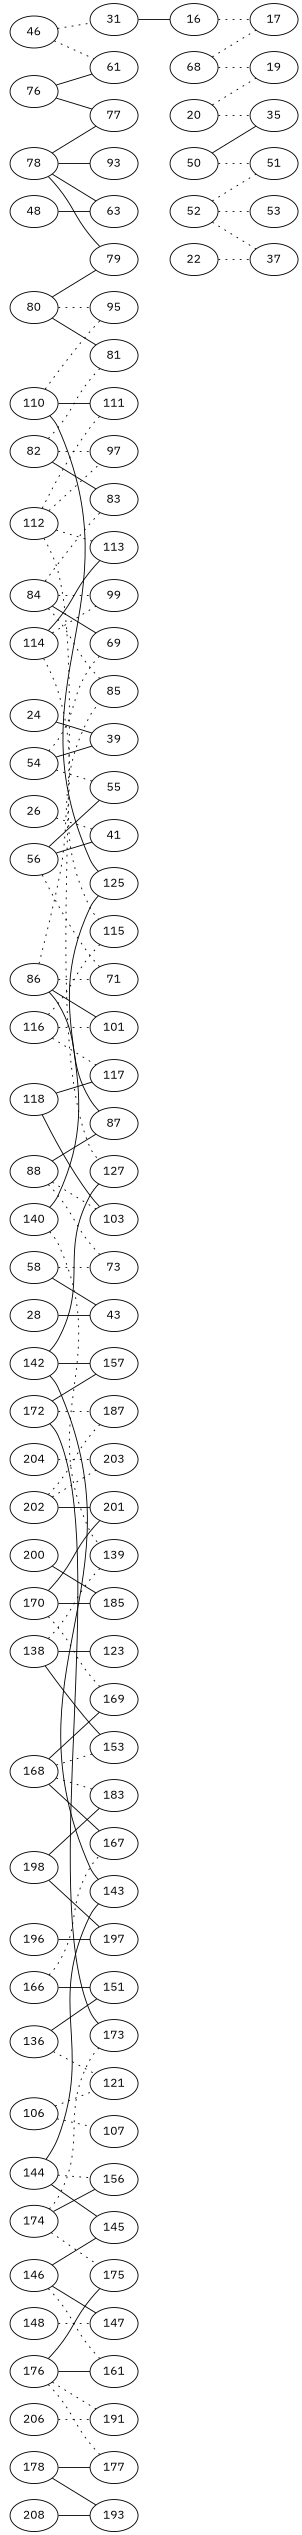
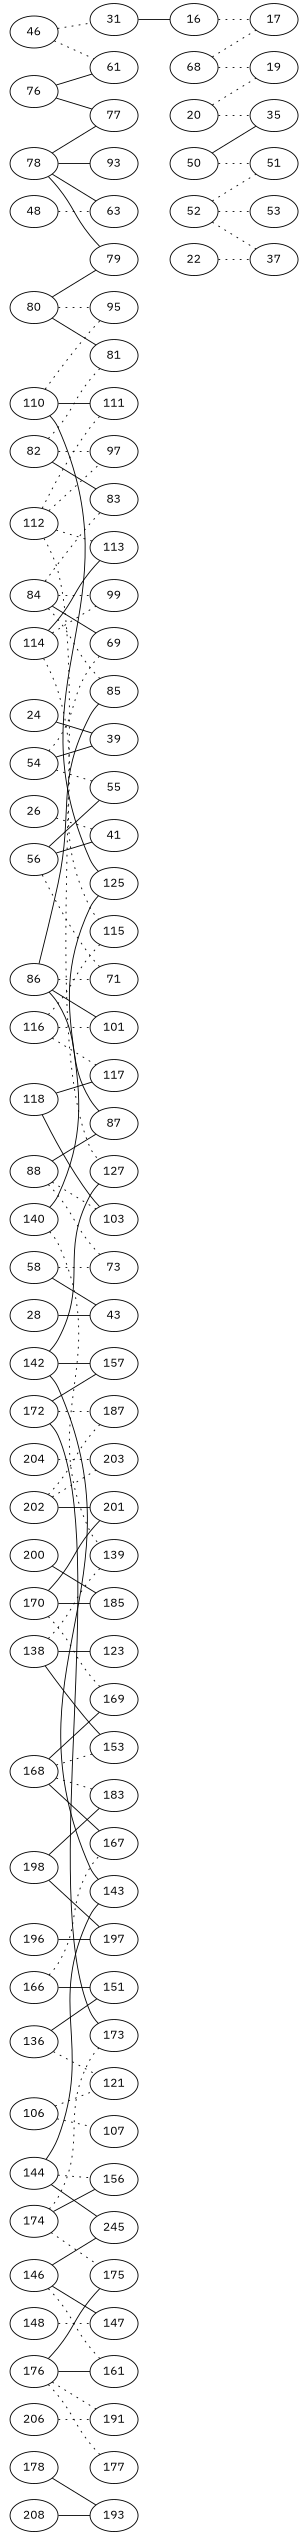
(68, 212) -> (68, 212)
(61, 865) -> (61, 865)
(114, 2228) -> (114, 2228)
(74, 2468) -> none
